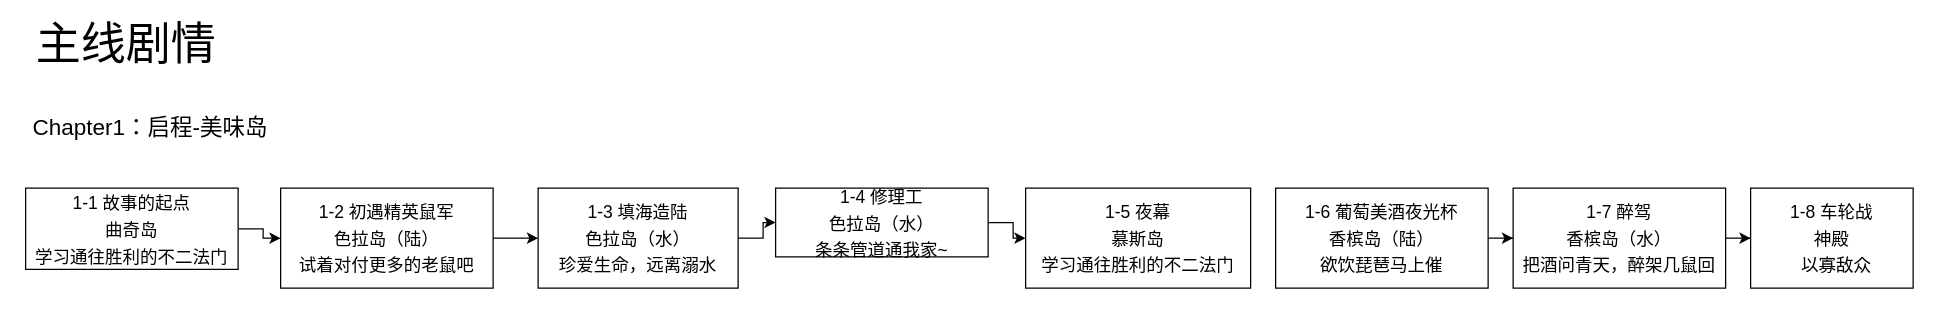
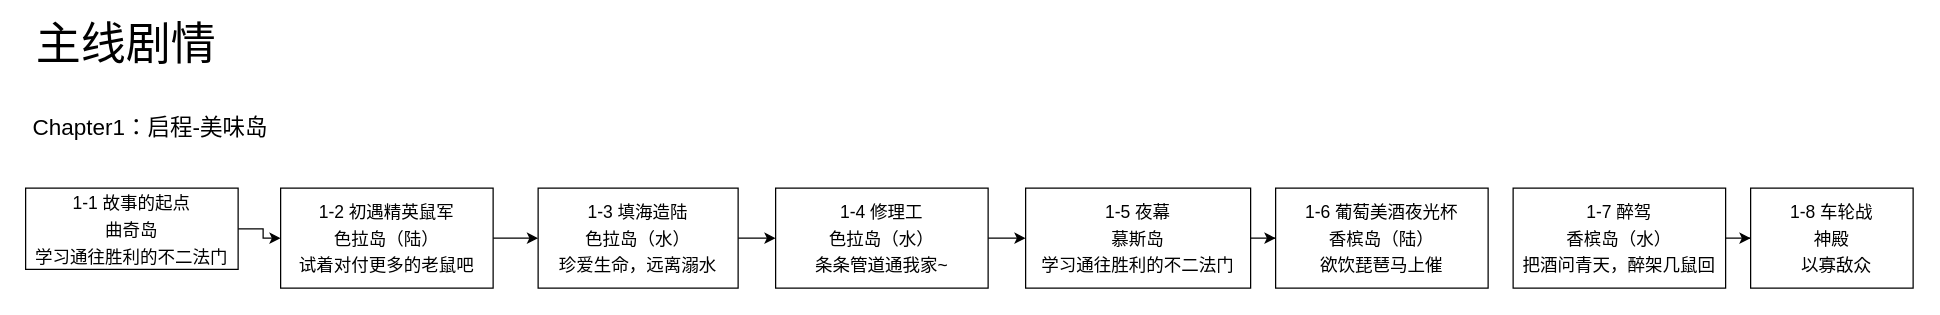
(882, 223) -> (882, 238)
none -> (1268, 238)
(1505, 238) -> none
